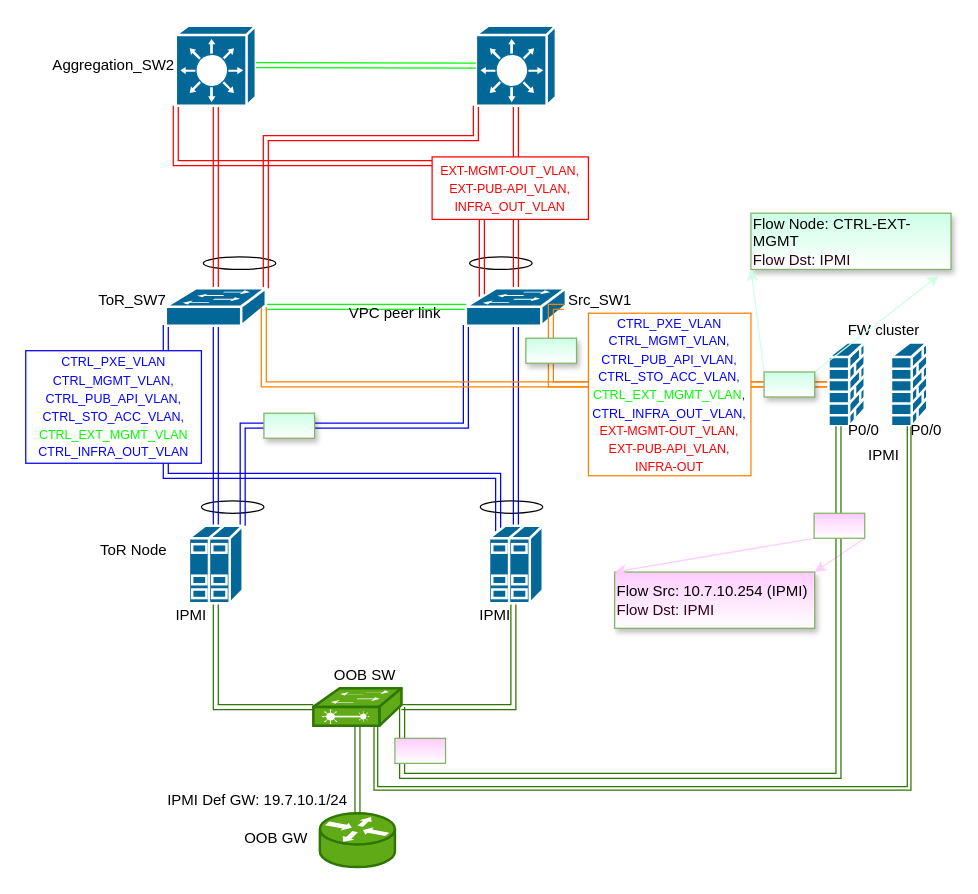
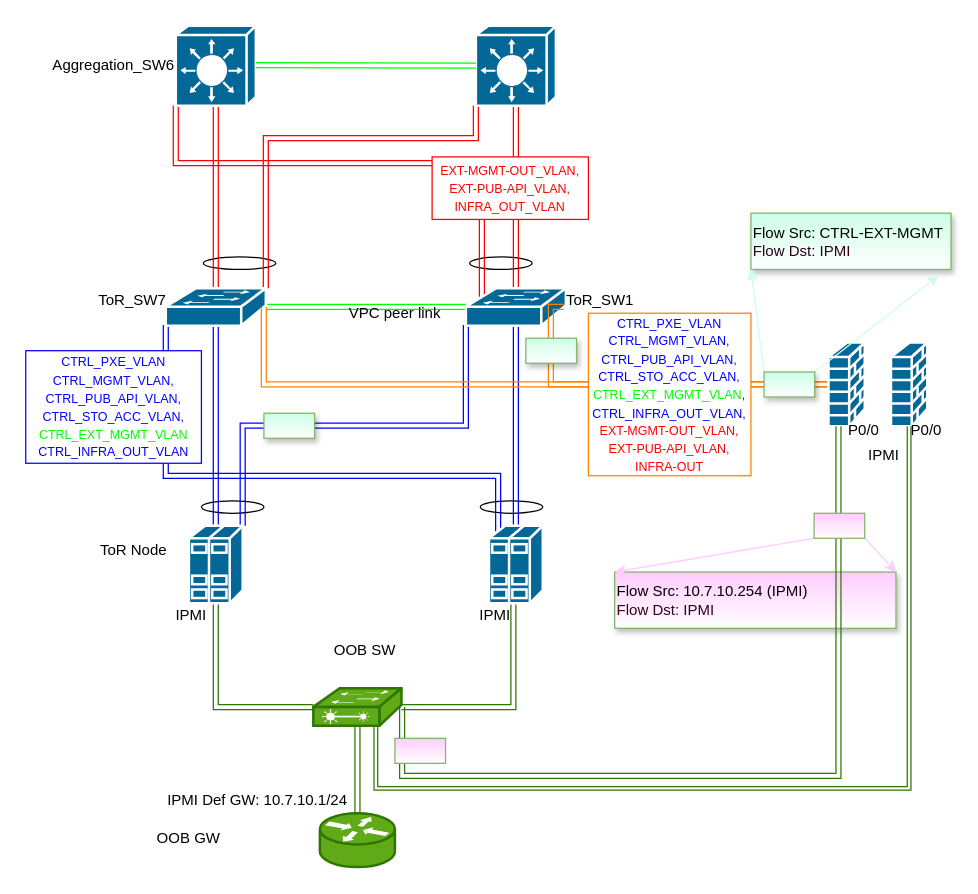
(114, 66) -> (114, 66)
(848, 242) -> (844, 242)
(600, 301) -> (600, 301)
(883, 330) -> none
(714, 600) -> (755, 600)
(364, 676) -> (364, 651)
(258, 801) -> (258, 801)
(276, 838) -> (188, 838)
